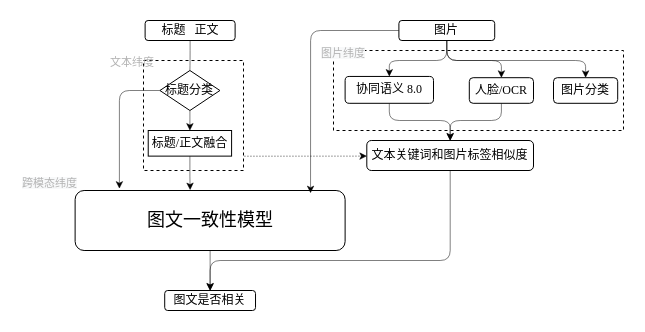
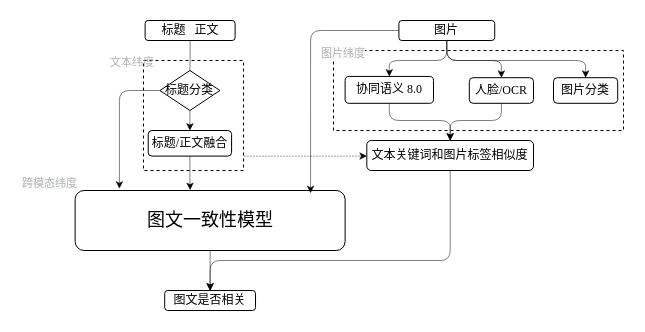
(190, 143) -> (190, 143)
